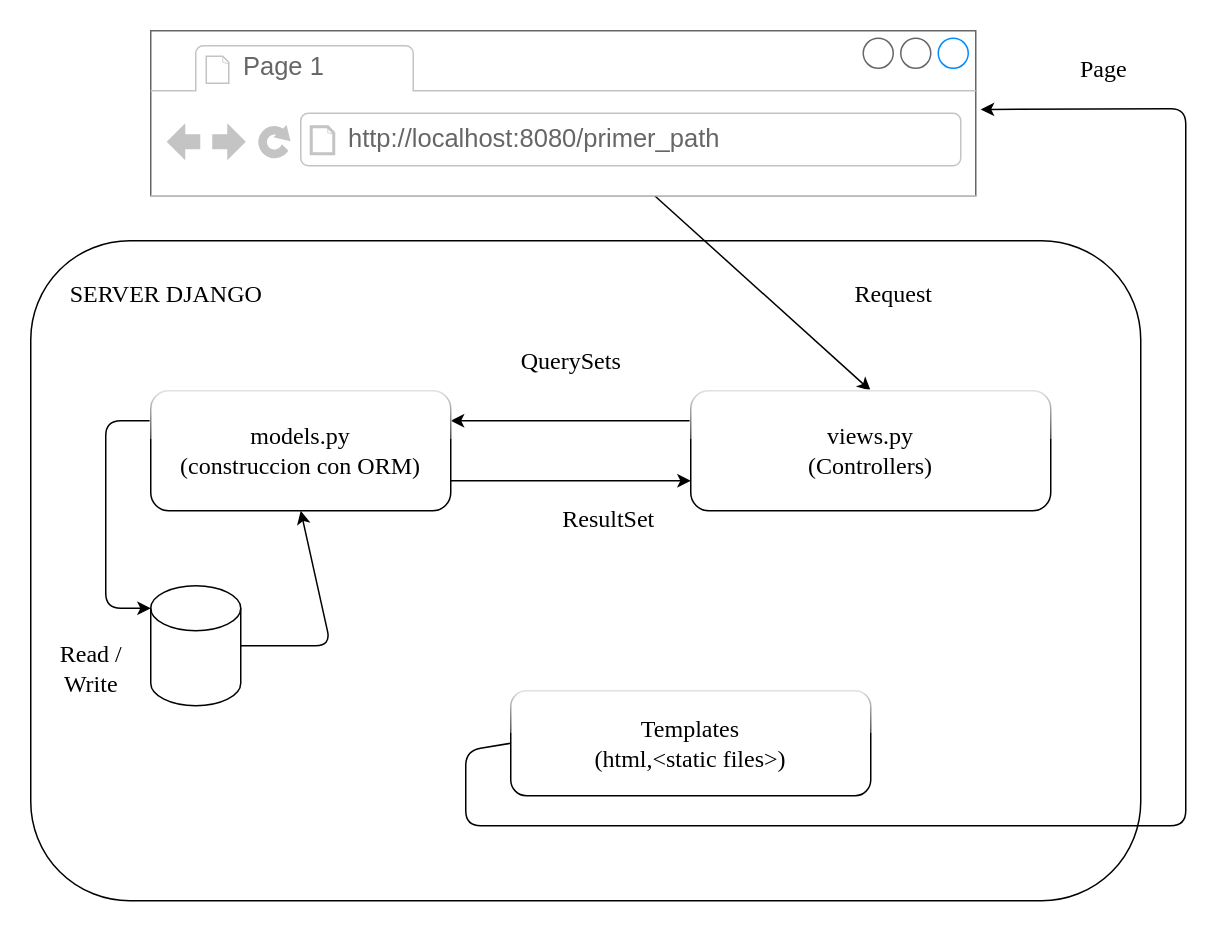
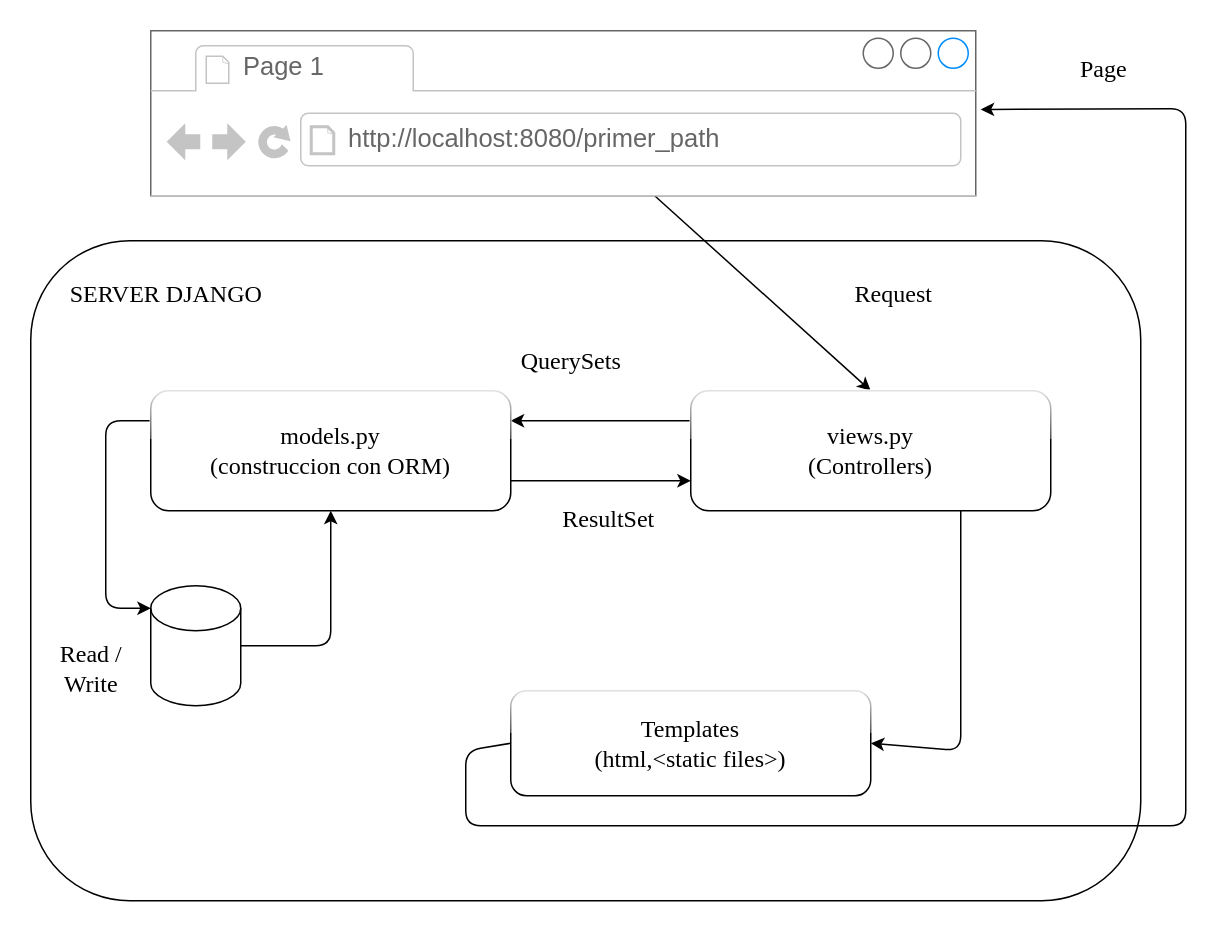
(301, 451) -> (331, 451)
none -> (961, 666)
